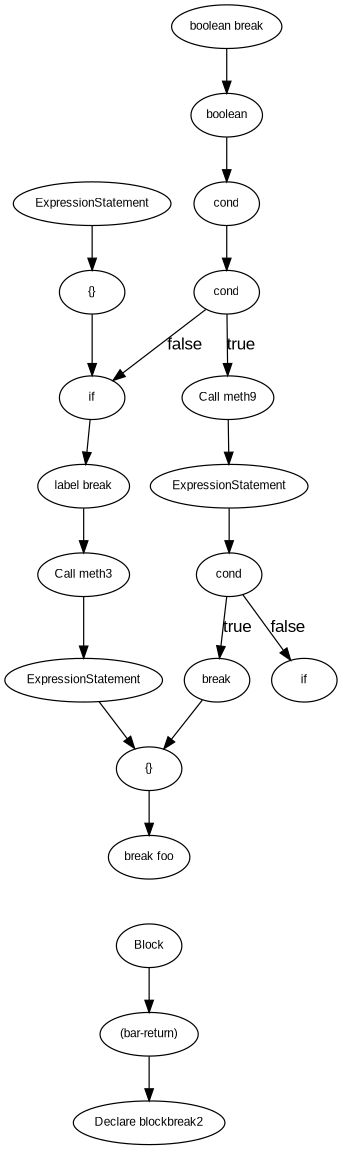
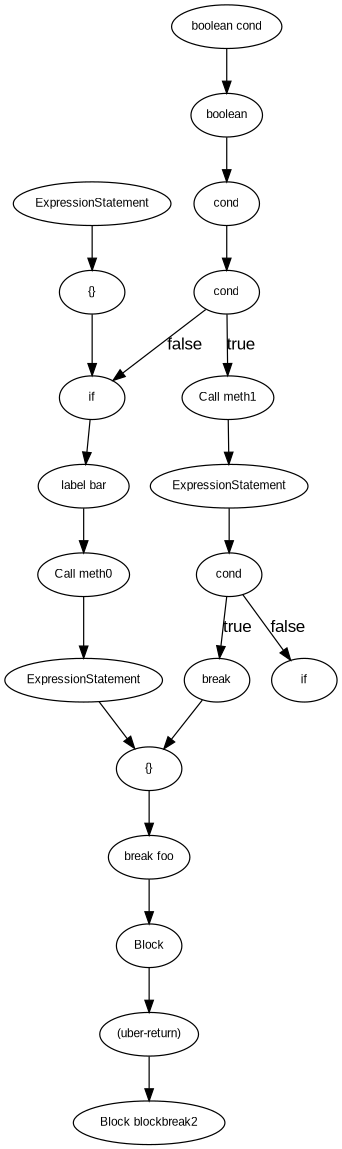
(227, 27) -> (227, 27)
(228, 398) -> (228, 398)
(84, 486) -> (84, 486)
(84, 575) -> (84, 575)
none -> (149, 896)
(149, 1034) -> (149, 1034)
(149, 1123) -> (149, 1123)
